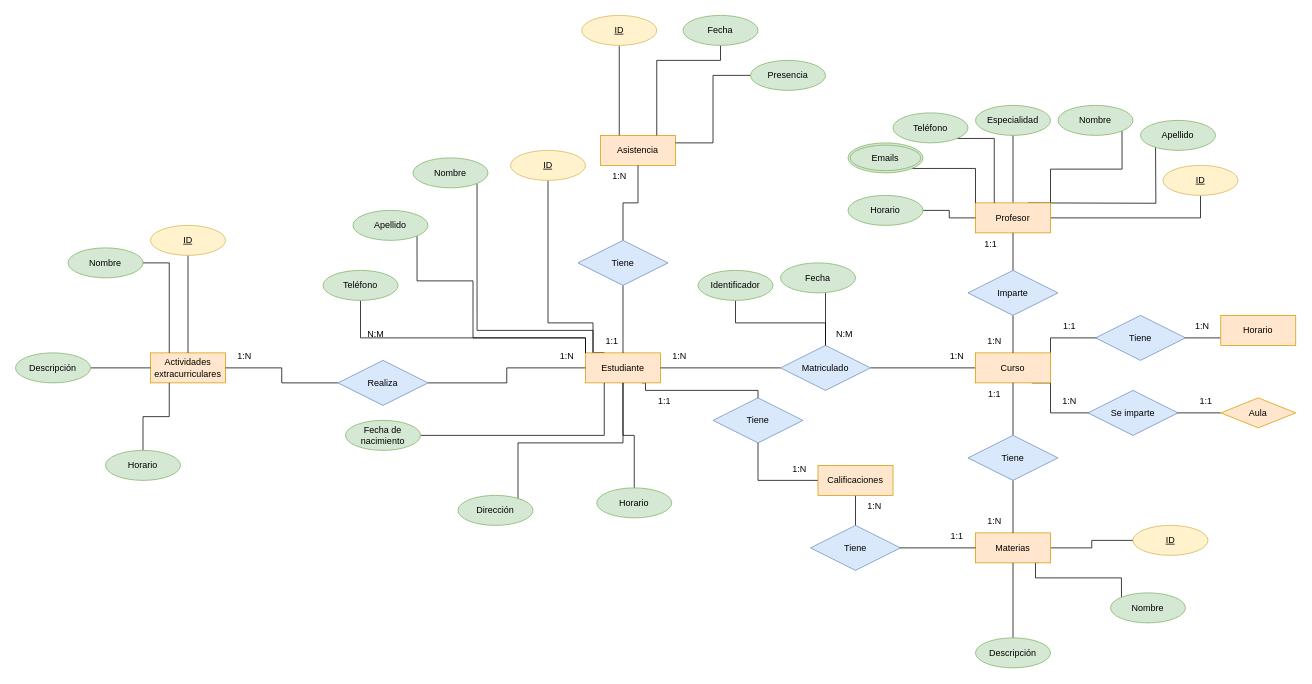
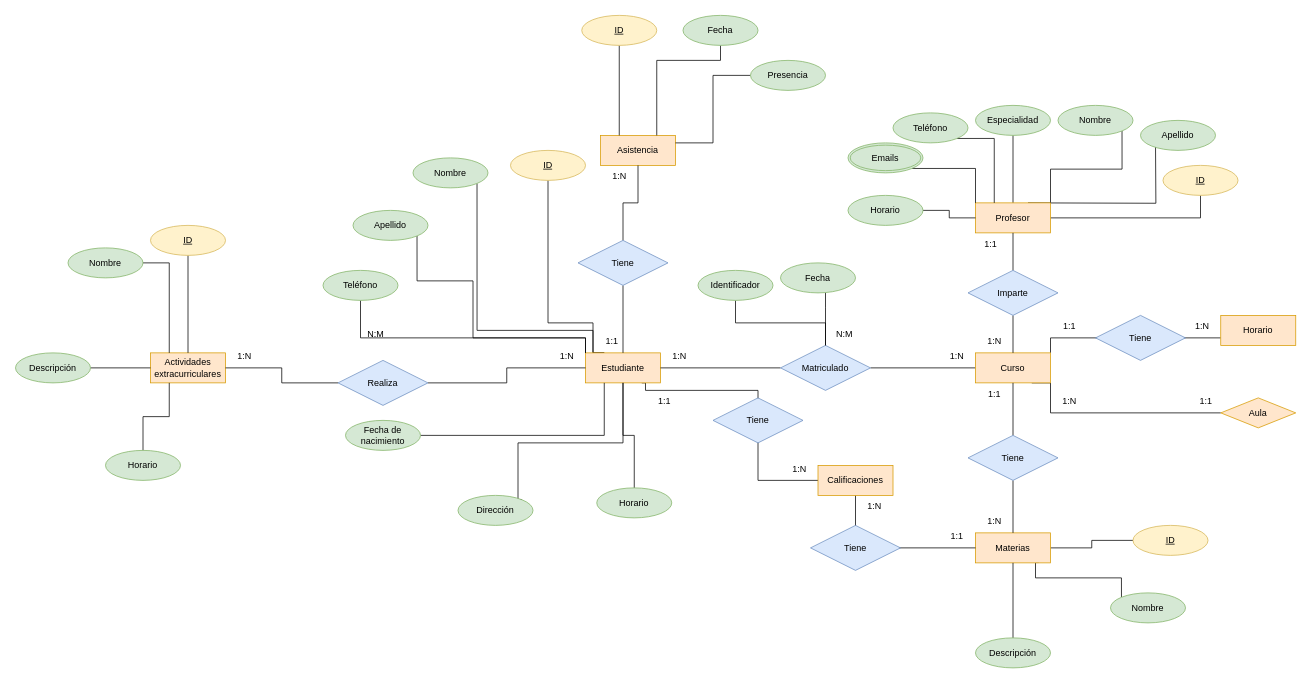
(1133, 413) -> none
